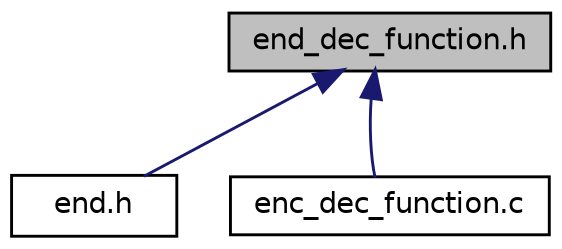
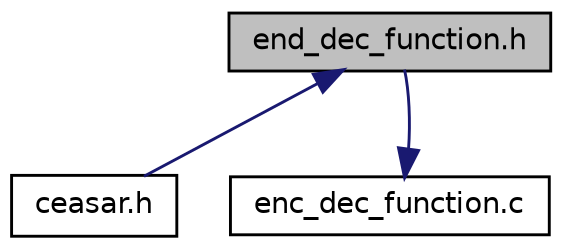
(371, 139) -> (409, 109)
(94, 206) -> (94, 206)
